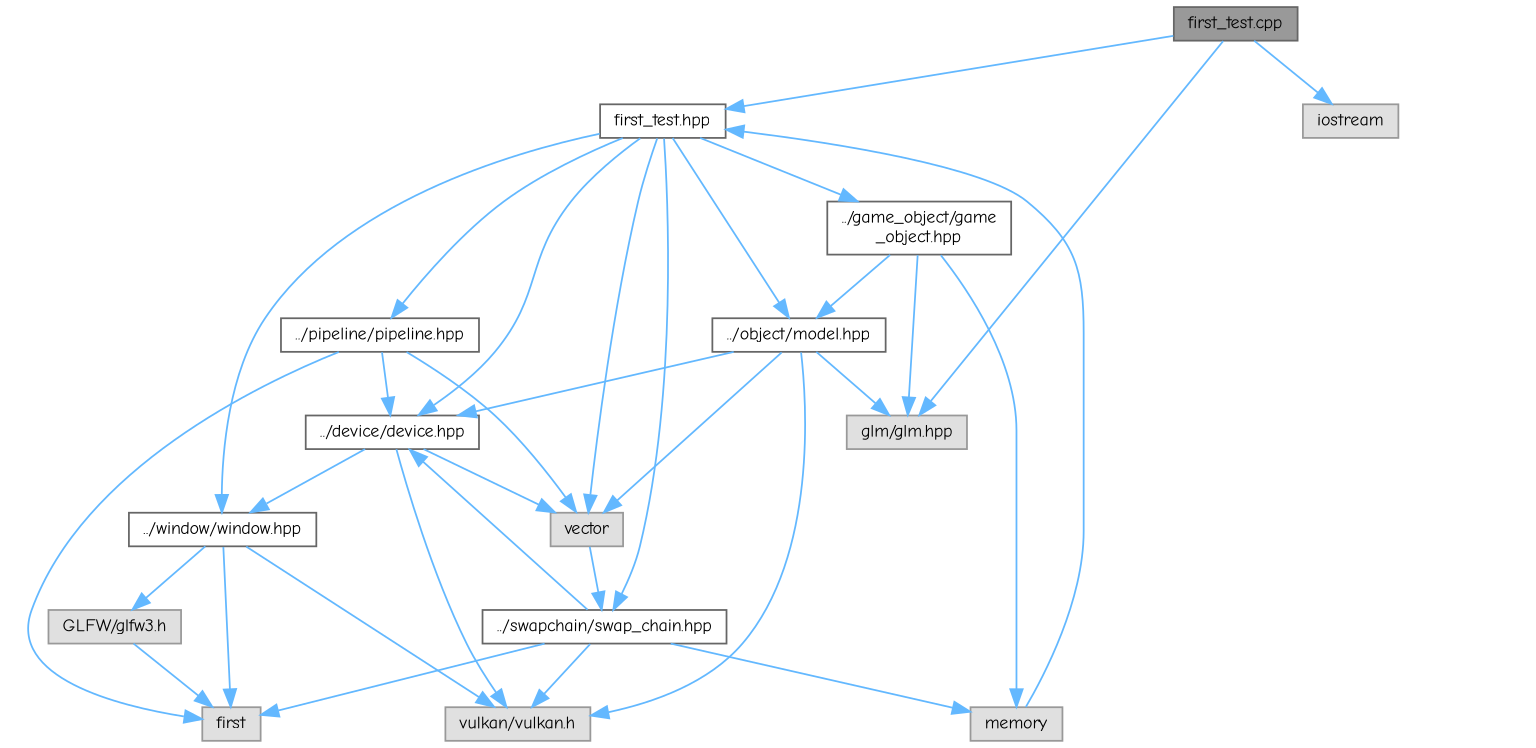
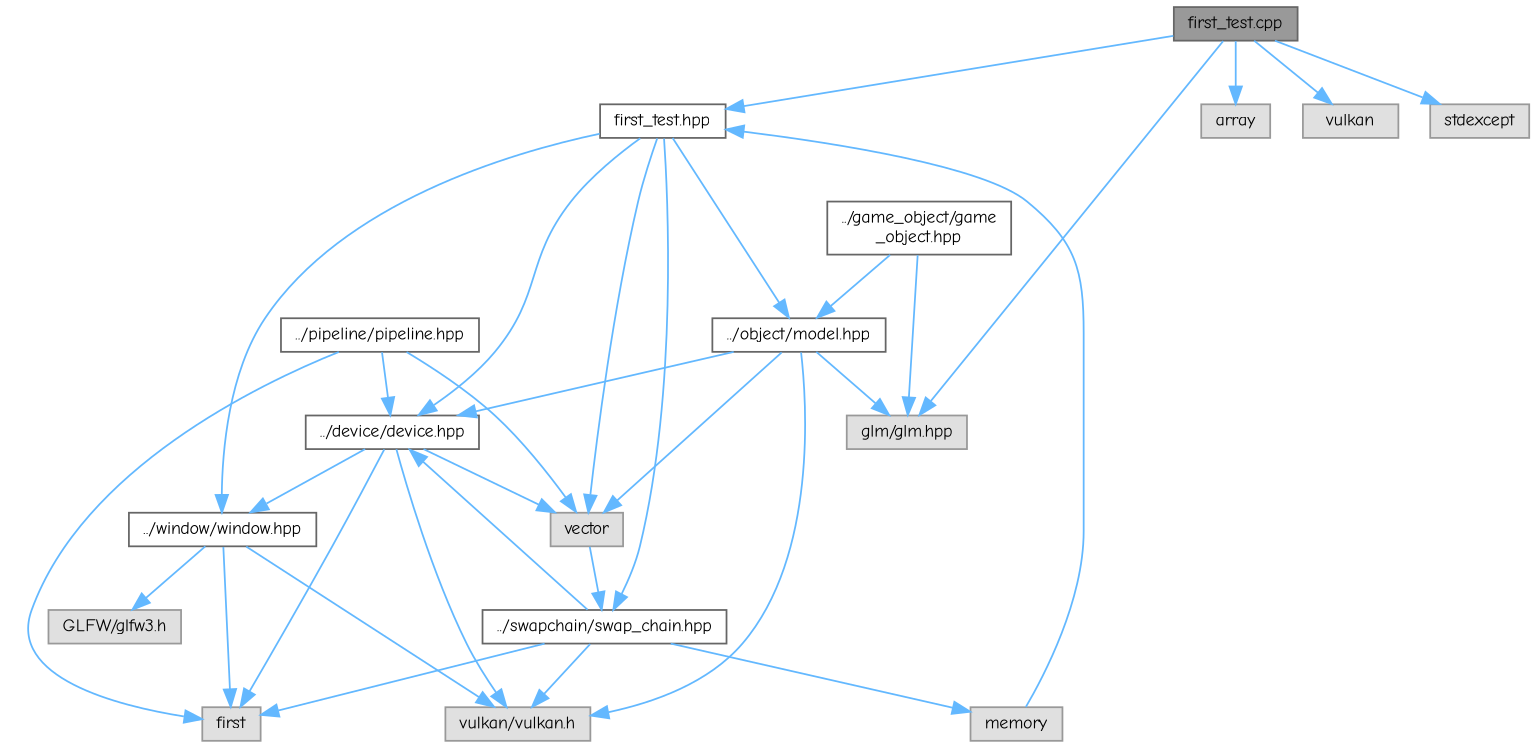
none -> (1236, 121)
(1351, 121) -> (1351, 121)
none -> (1480, 121)
(771, 166) -> none
(500, 204) -> none
(1016, 463) -> none
(166, 670) -> (318, 571)
